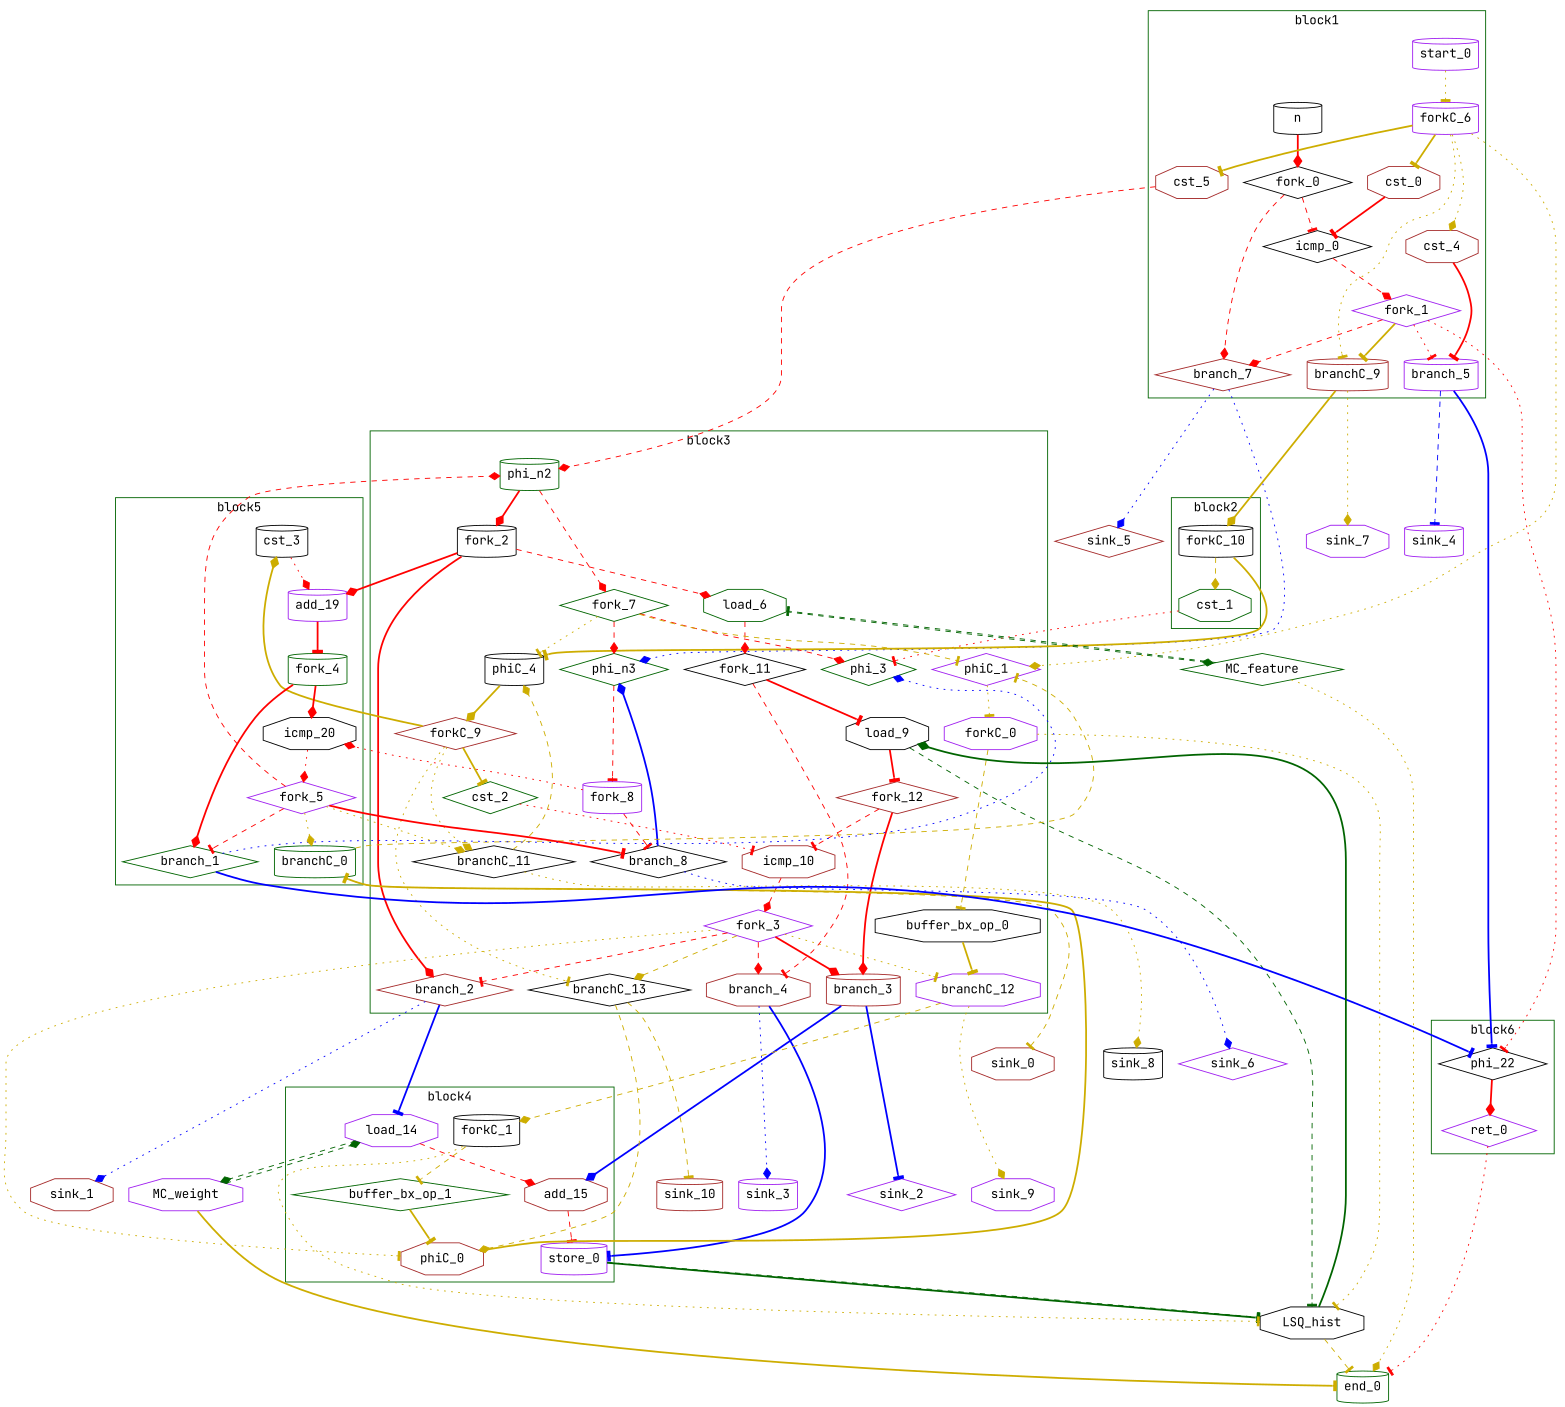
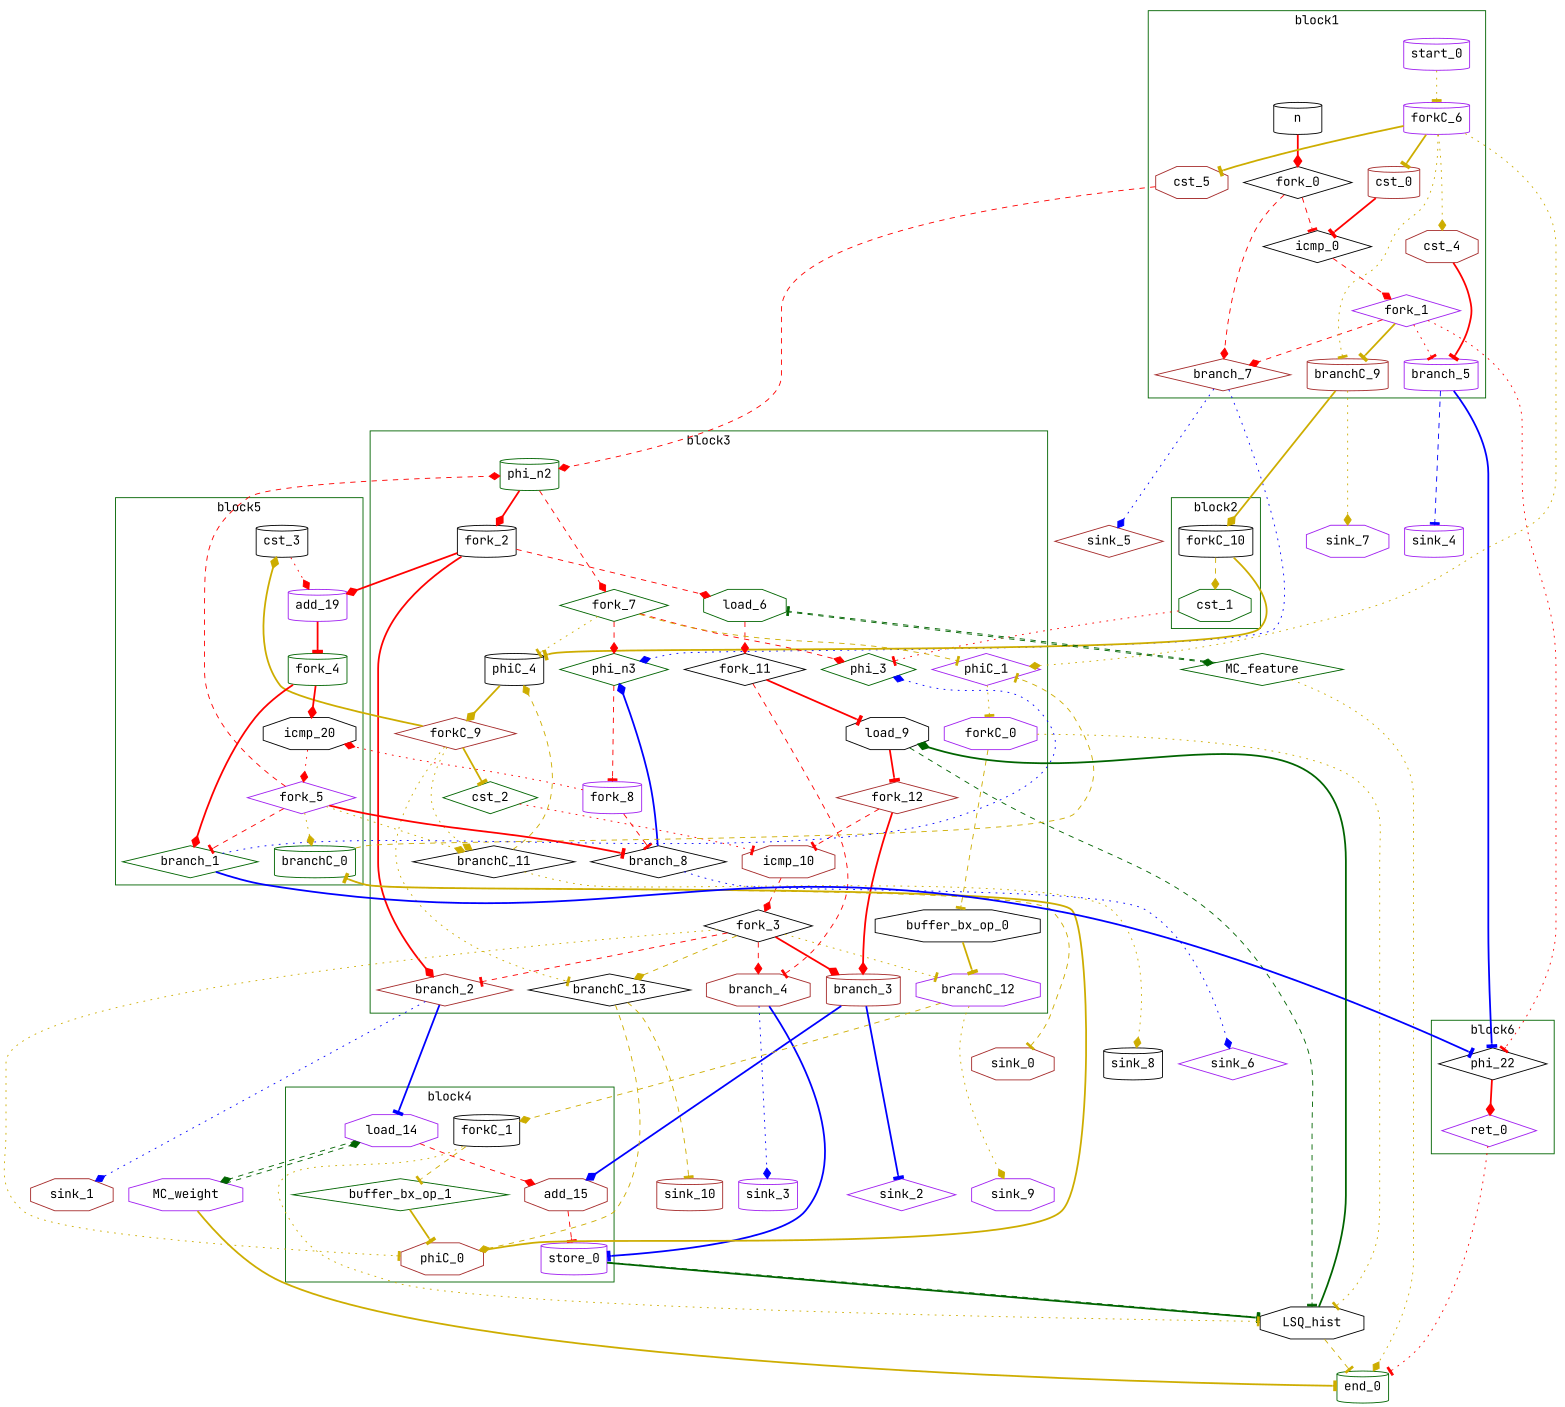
(1404, 183) -> (1394, 183)
(758, 926) -> (758, 926)
